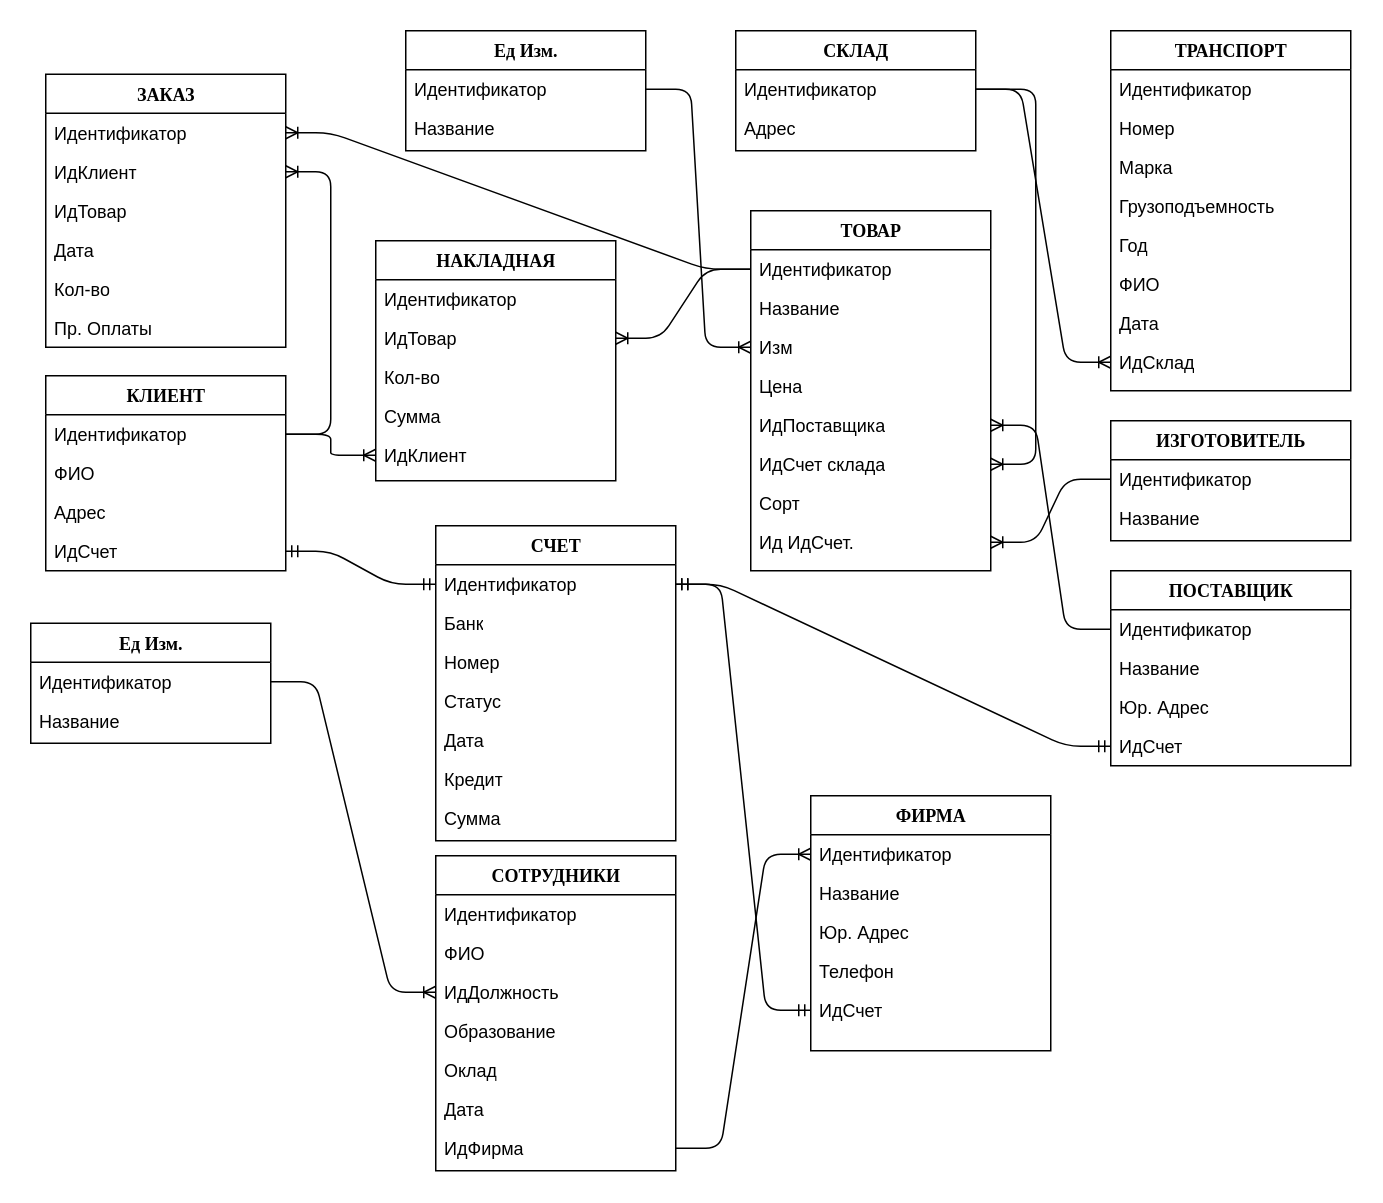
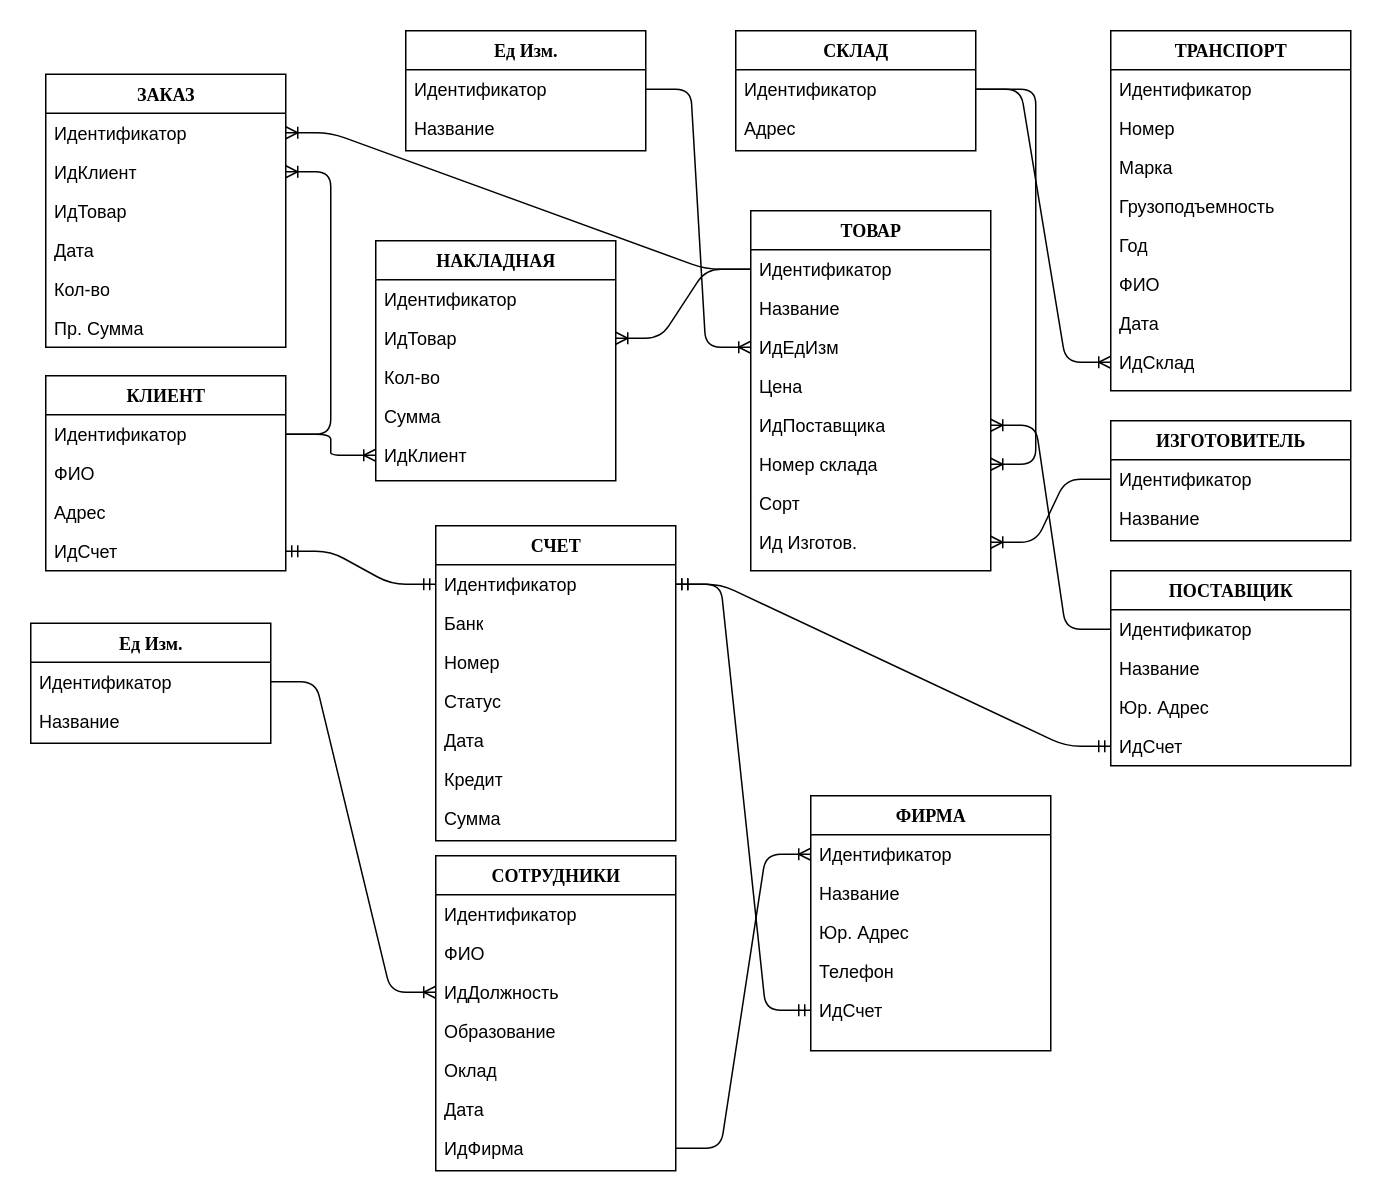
(100, 330) -> (95, 330)
(775, 349) -> (795, 349)
(823, 466) -> (818, 466)
(805, 544) -> (811, 544)
